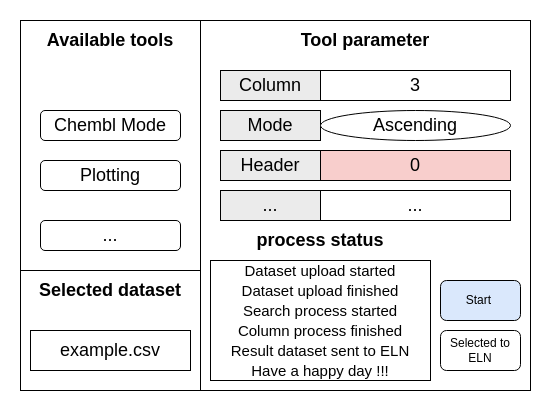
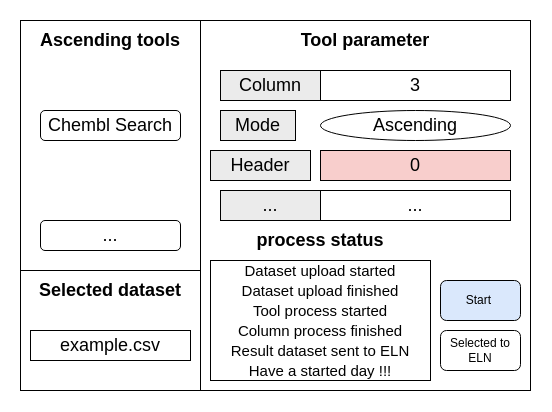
(111, 41) -> (111, 41)
(111, 126) -> (111, 126)
(271, 126) -> (258, 126)
(271, 166) -> (261, 166)
(111, 176) -> none
(321, 311) -> (321, 311)
(111, 351) -> (111, 346)
(321, 371) -> (321, 371)
